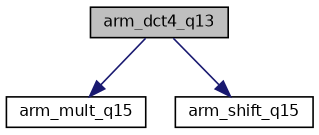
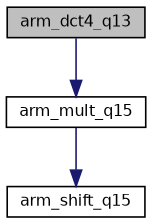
(196, 62) -> (76, 149)
